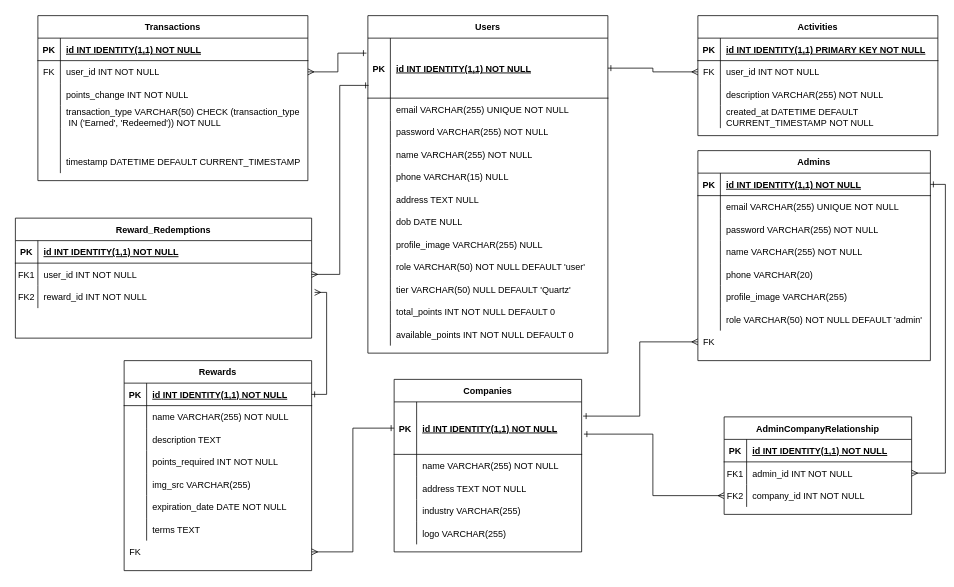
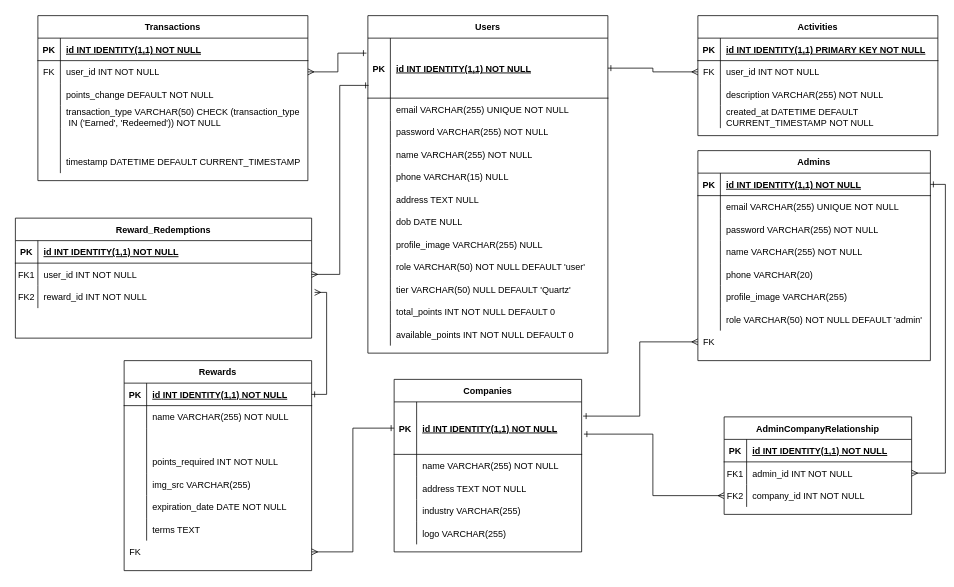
(127, 95) -> (137, 95)
(229, 439) -> none
